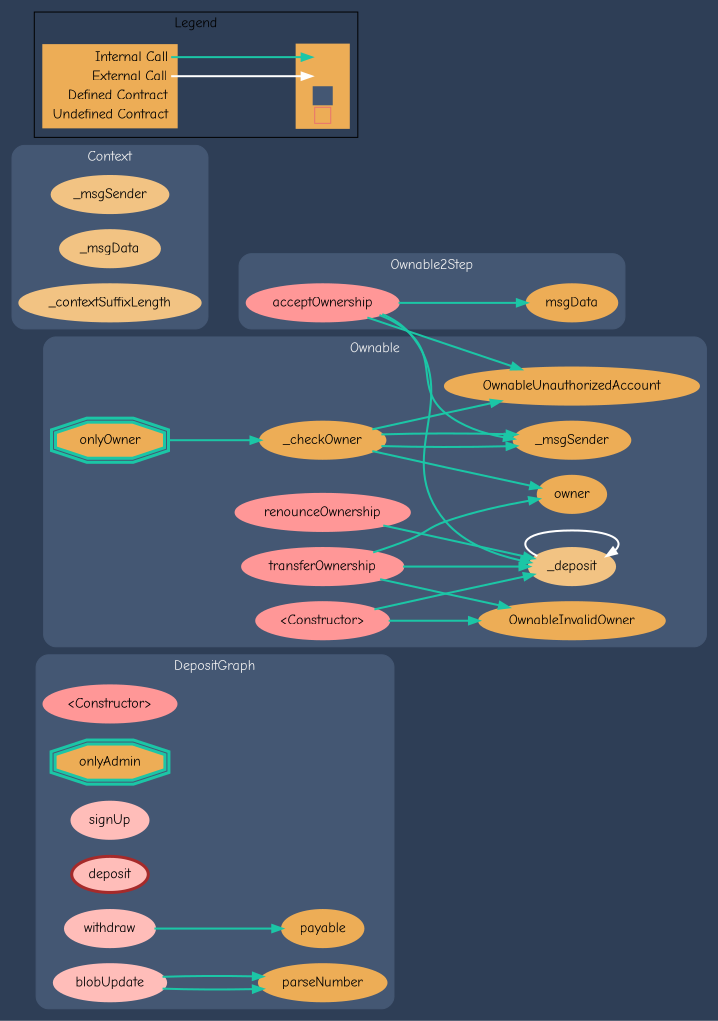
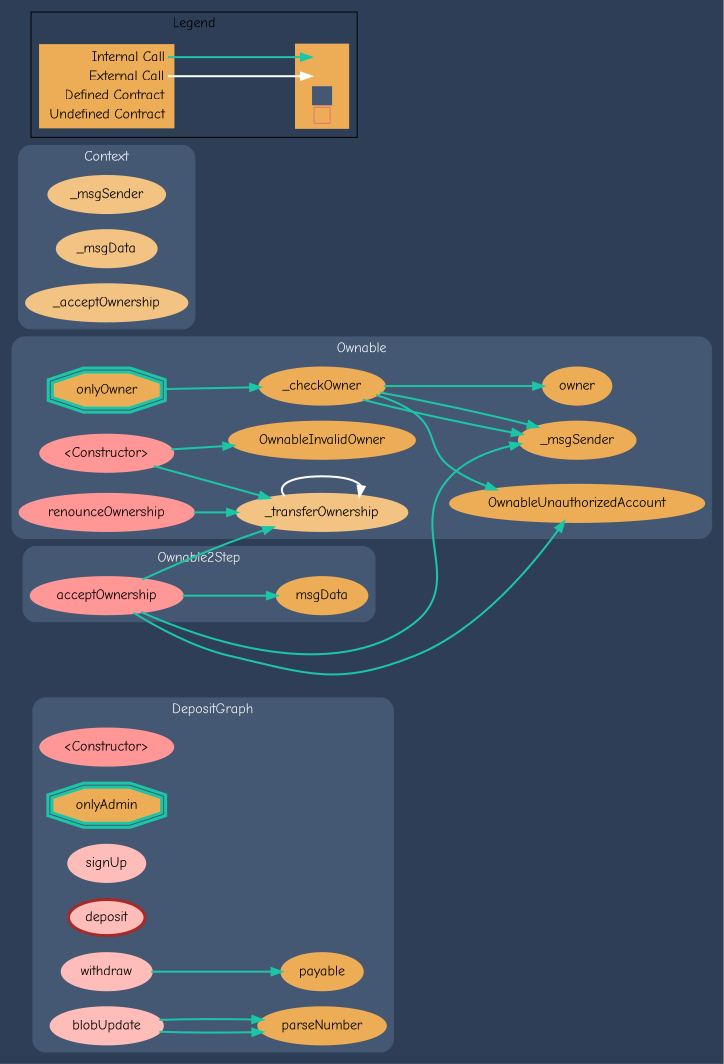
(110, 303) -> (107, 303)
(323, 567) -> none
(572, 567) -> (322, 512)
